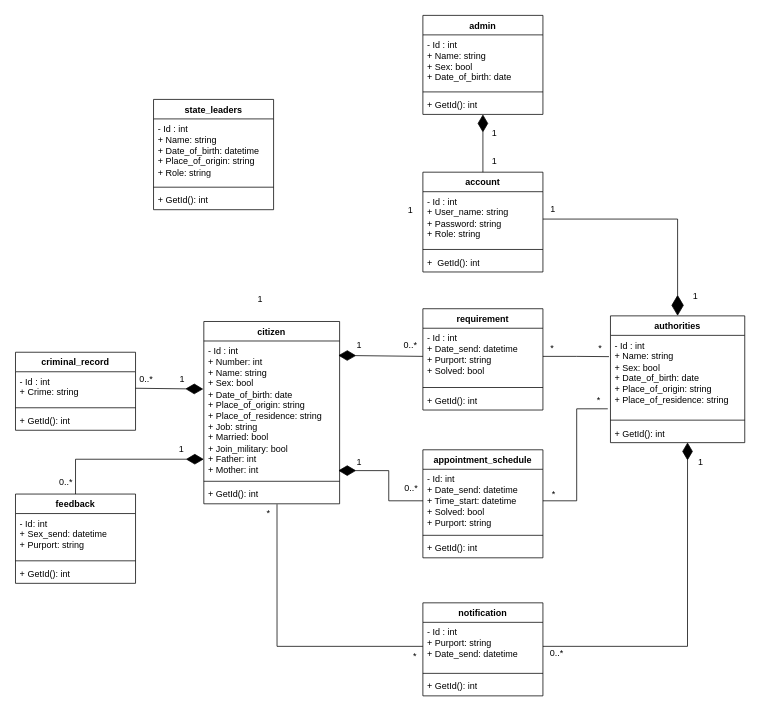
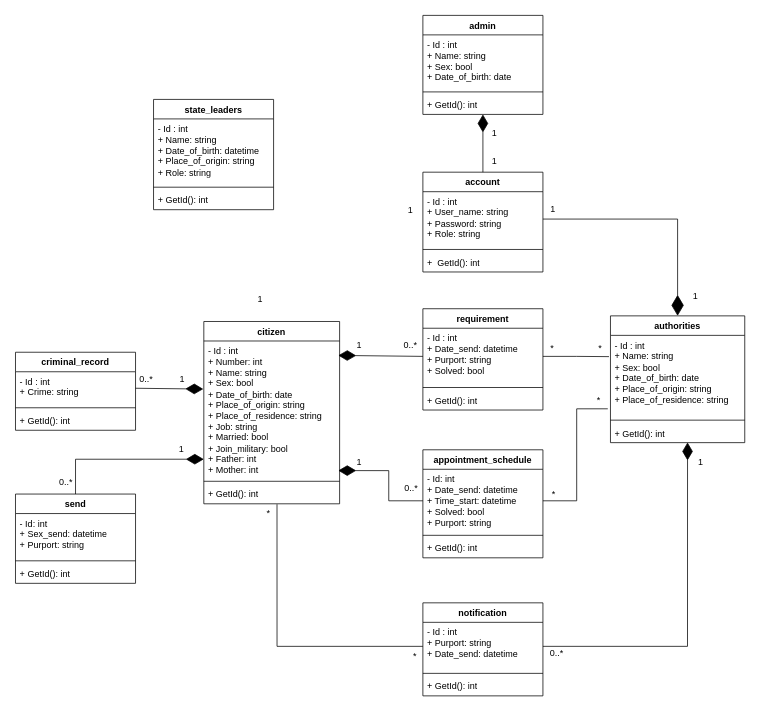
(75, 505) -> (75, 505)
